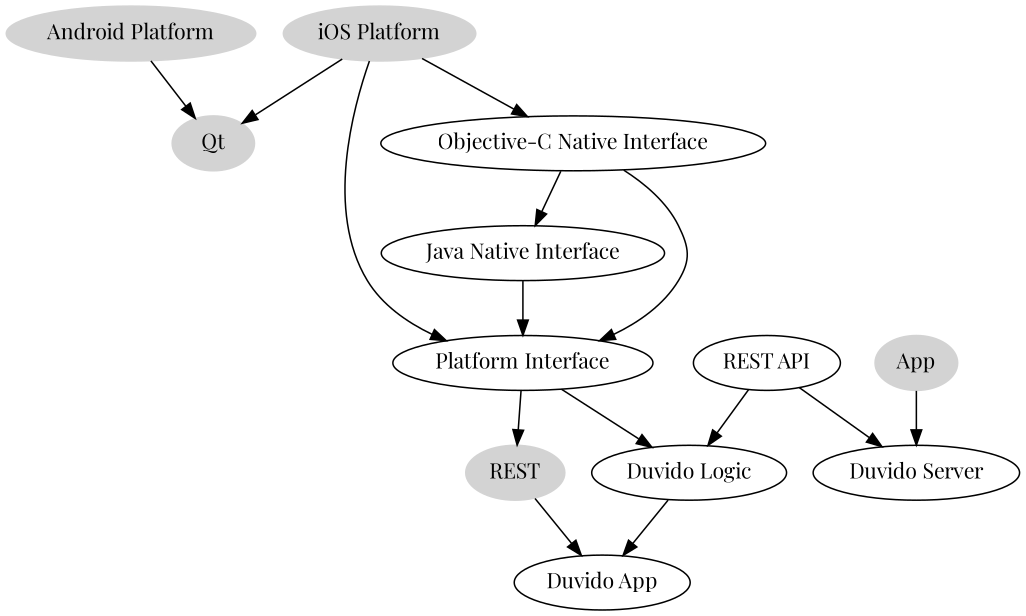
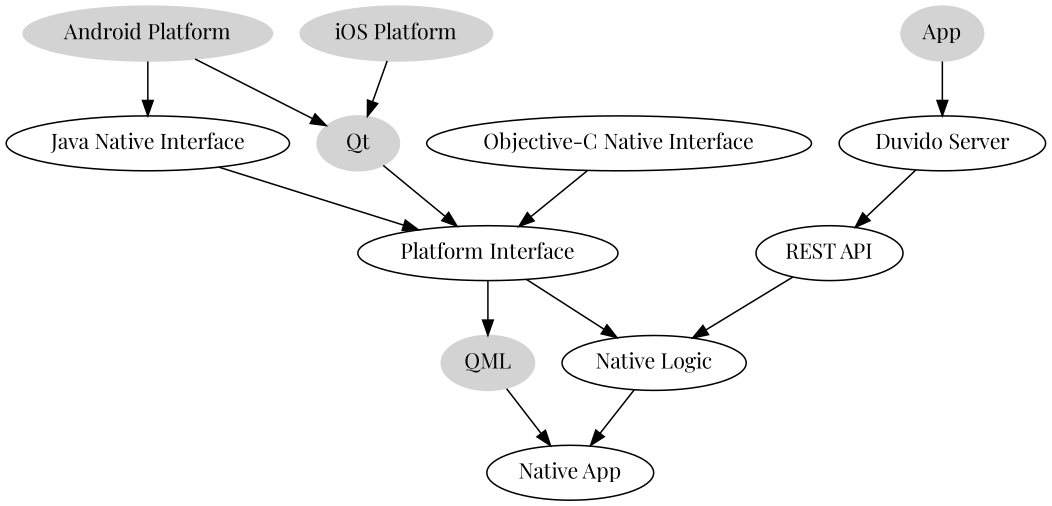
(468, 84) -> none
(551, 191) -> (148, 81)
(347, 214) -> (414, 191)
(834, 413) -> (891, 193)
(515, 473) -> (488, 363)
(689, 473) -> (654, 363)
(602, 583) -> (570, 473)
